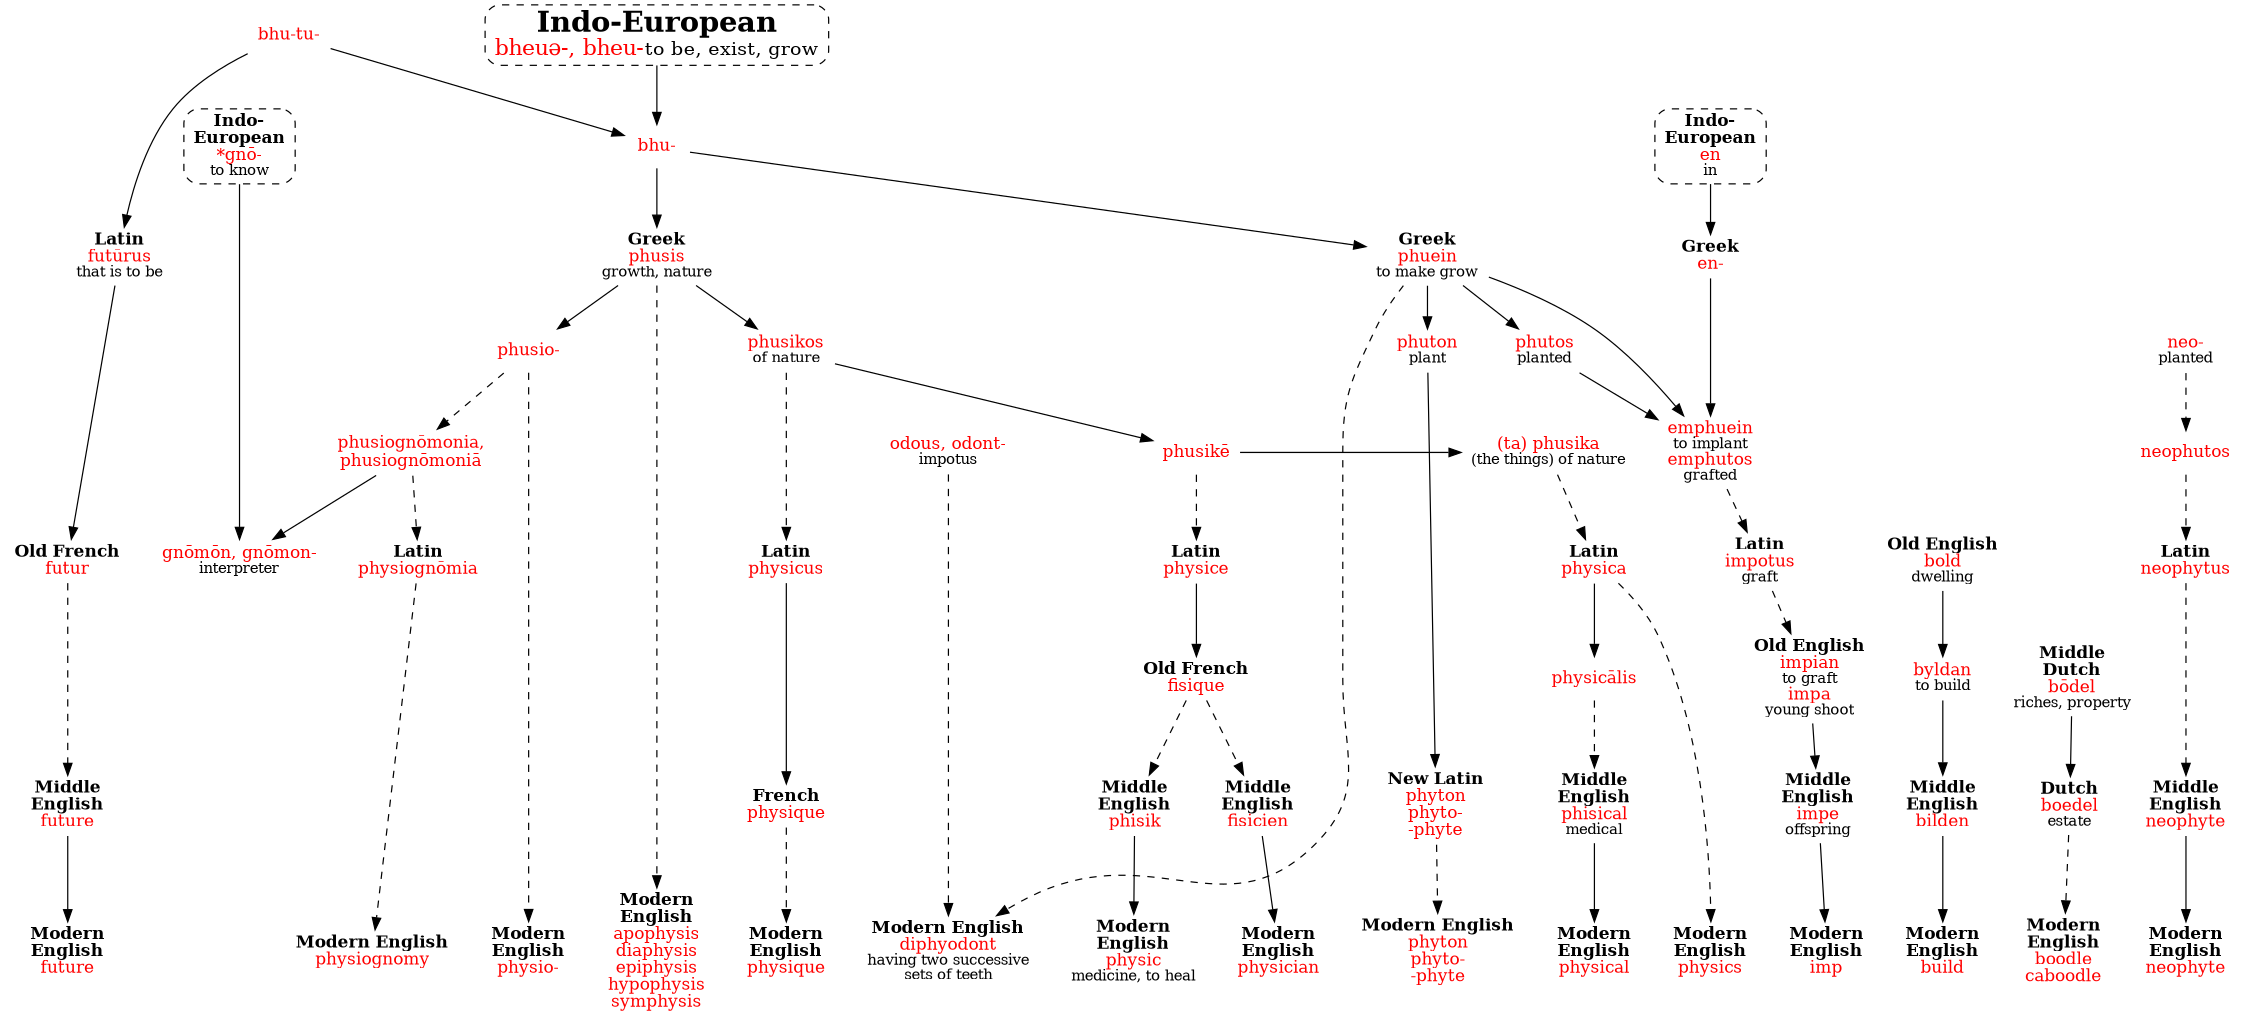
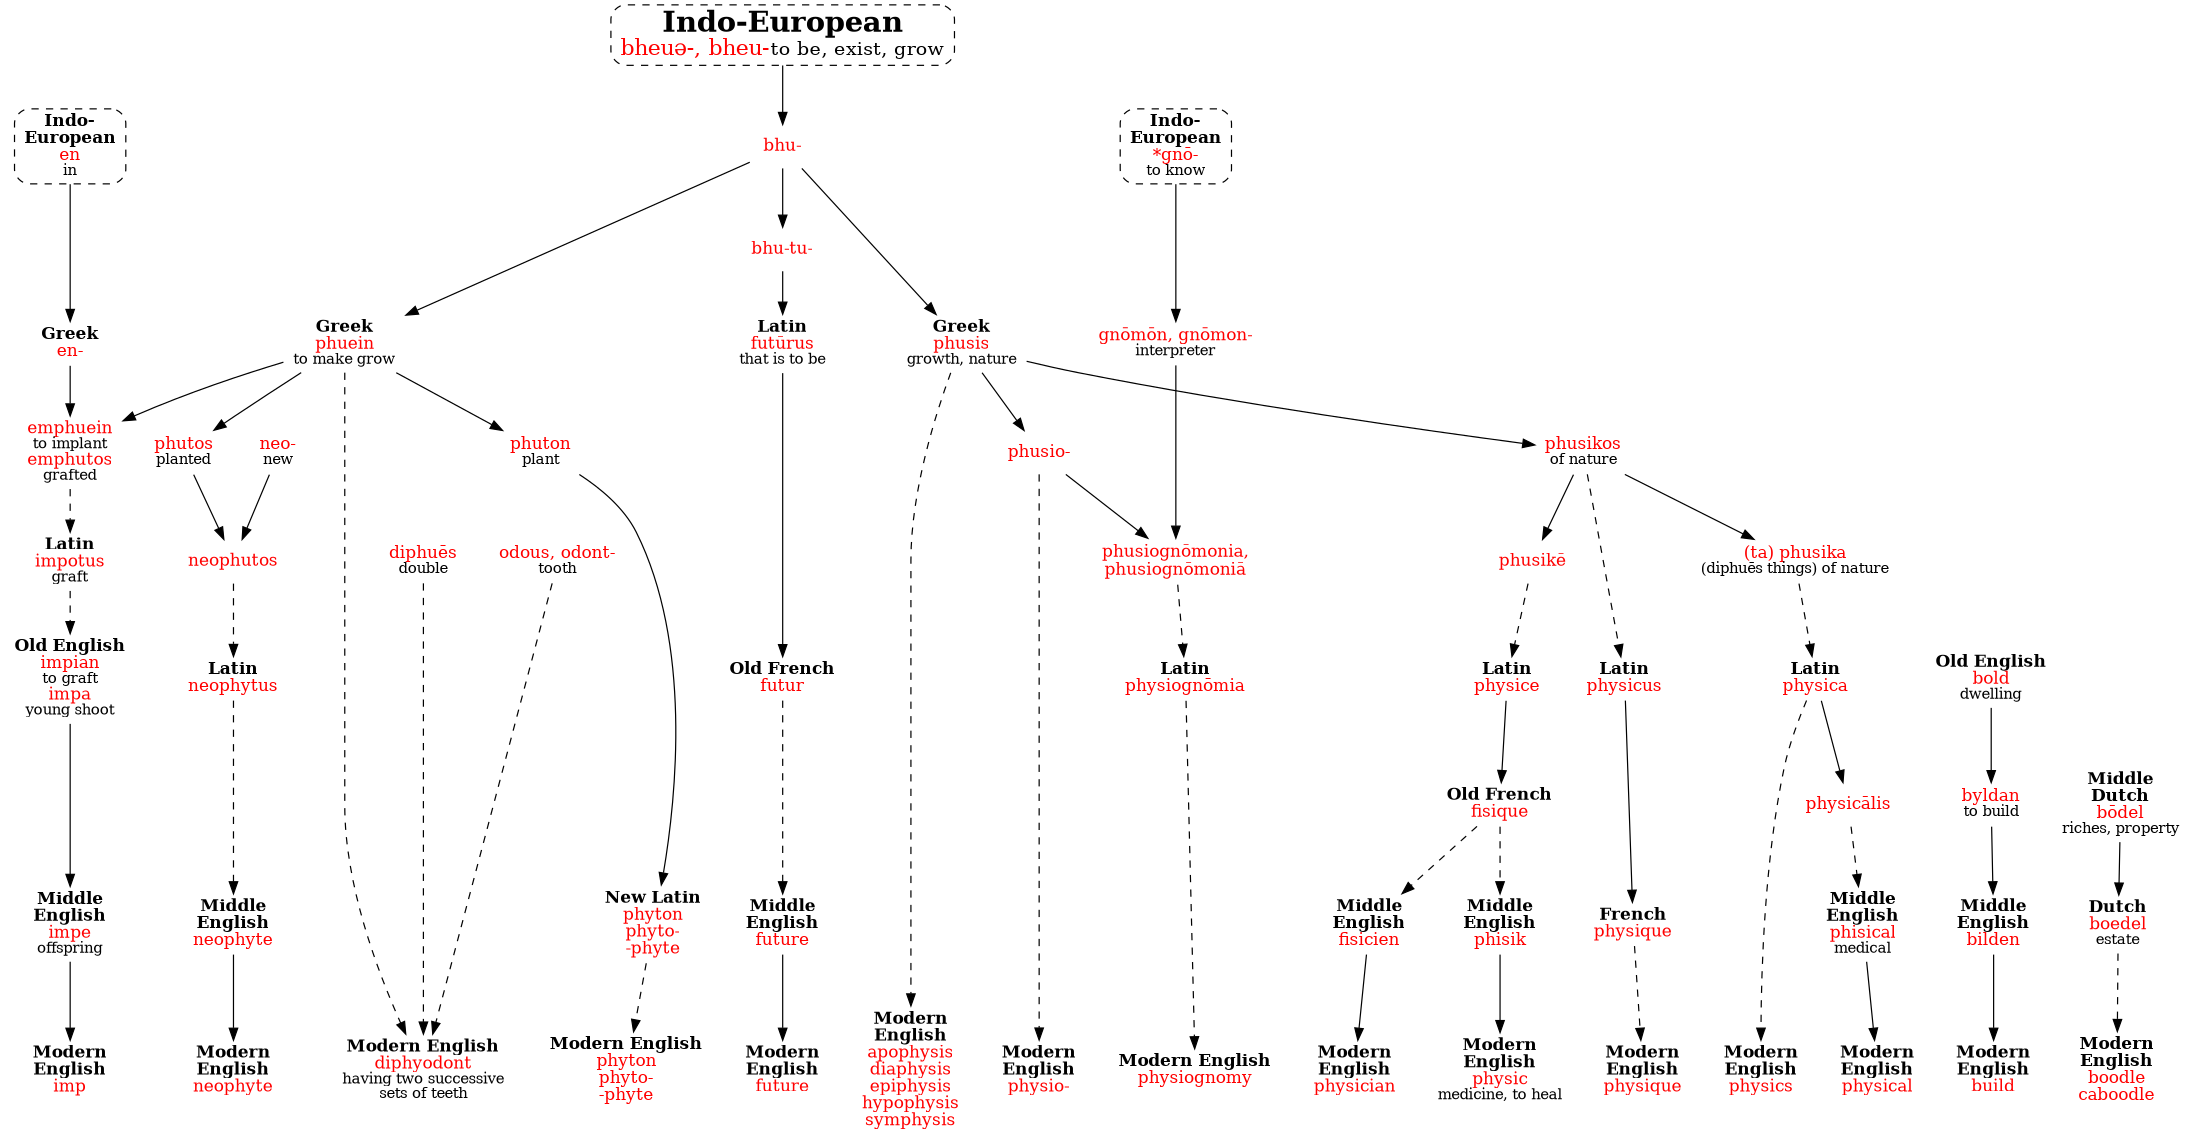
(472, 90) -> (783, 192)
(2186, 358) -> (278, 460)
(1614, 393) -> (206, 501)
(2186, 396) -> (258, 501)
(475, 397) -> (1102, 503)
(1334, 452) -> (1684, 504)
(948, 460) -> (558, 569)
(1548, 460) -> (1795, 569)
(330, 504) -> (1176, 446)
none -> (423, 561)
